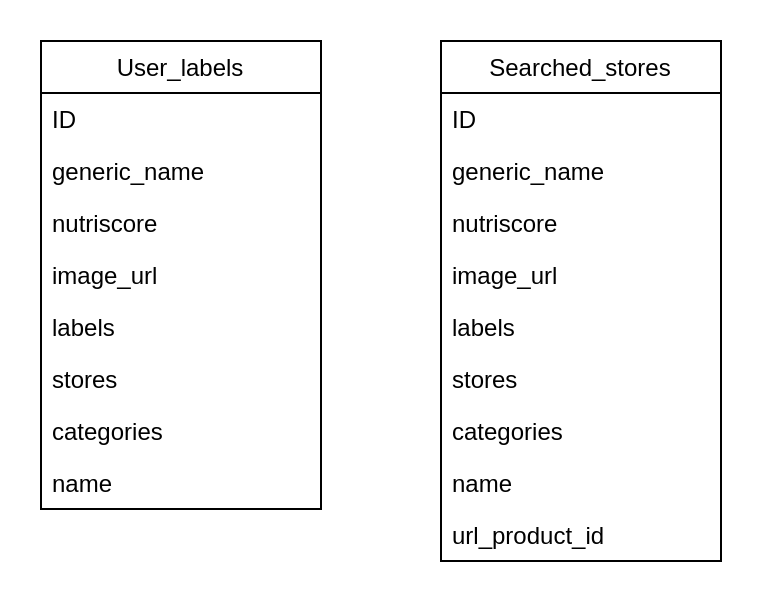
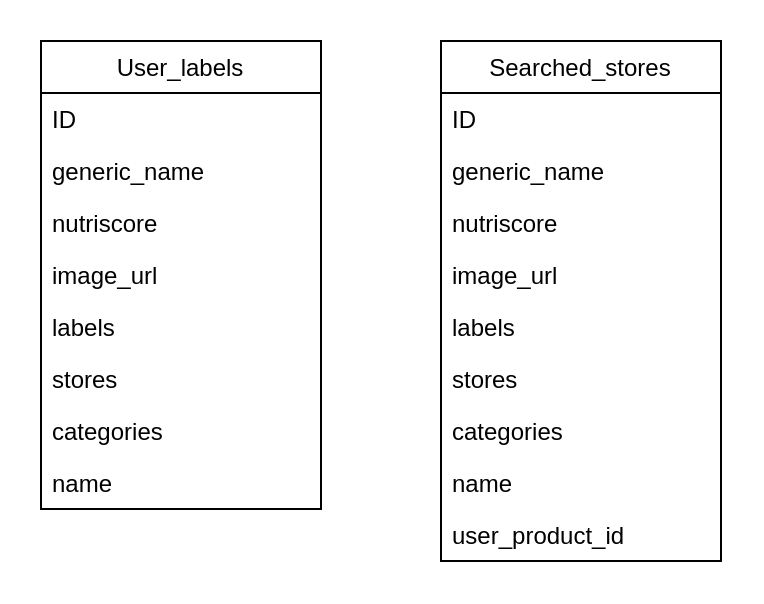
(540, 536) -> (550, 536)
